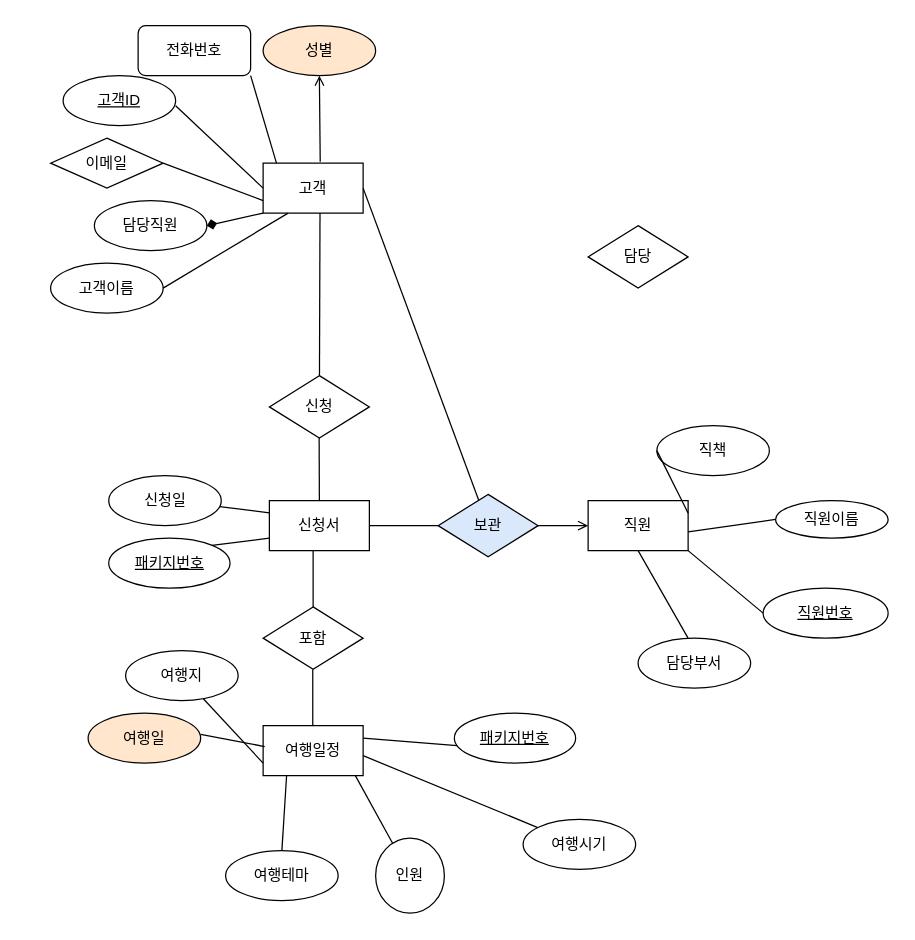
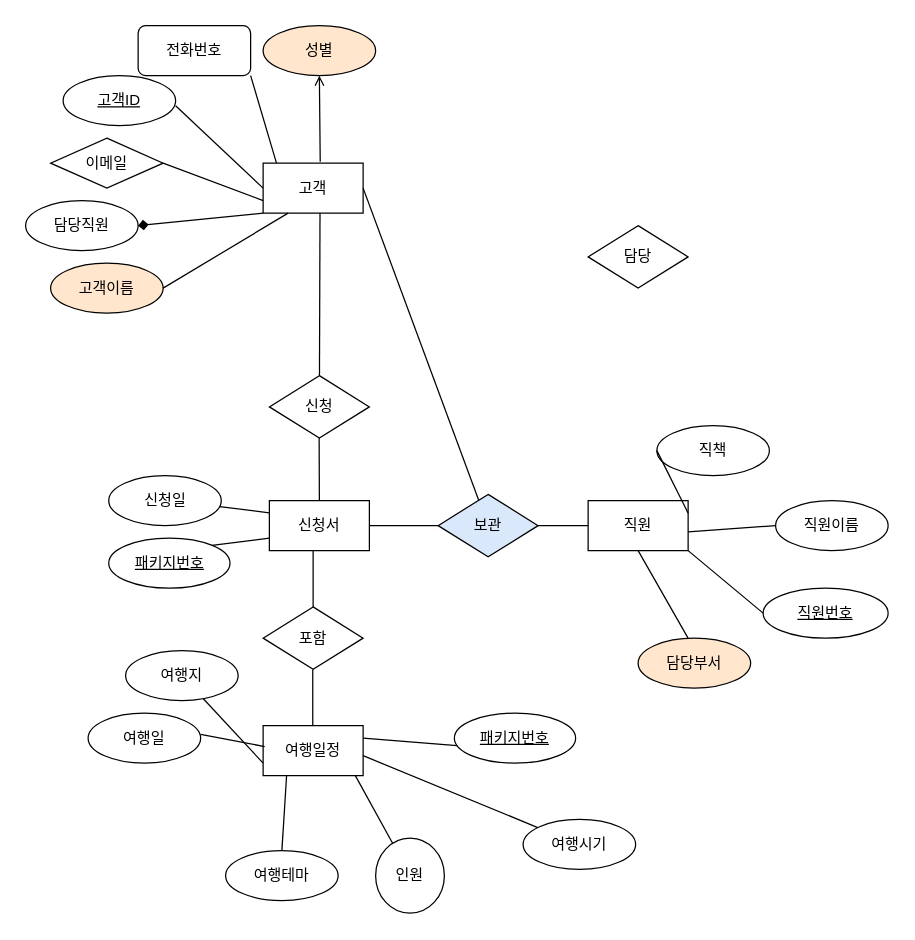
(151, 226) -> (82, 226)
(107, 288) -> (107, 288)
(832, 519) -> (832, 526)
(581, 526) -> (582, 526)
(694, 663) -> (694, 663)
(144, 738) -> (144, 738)
